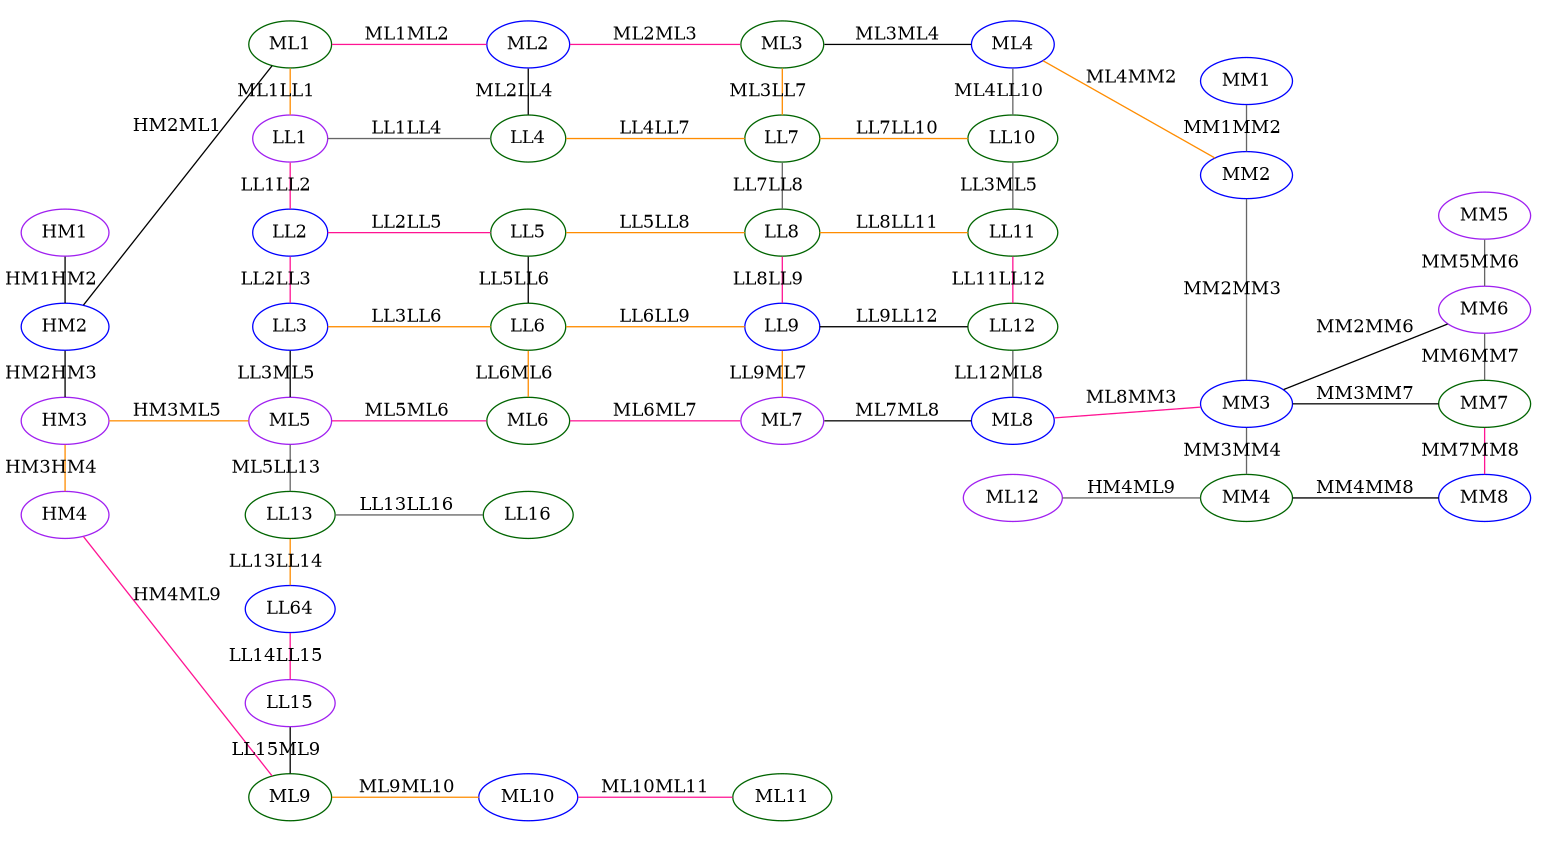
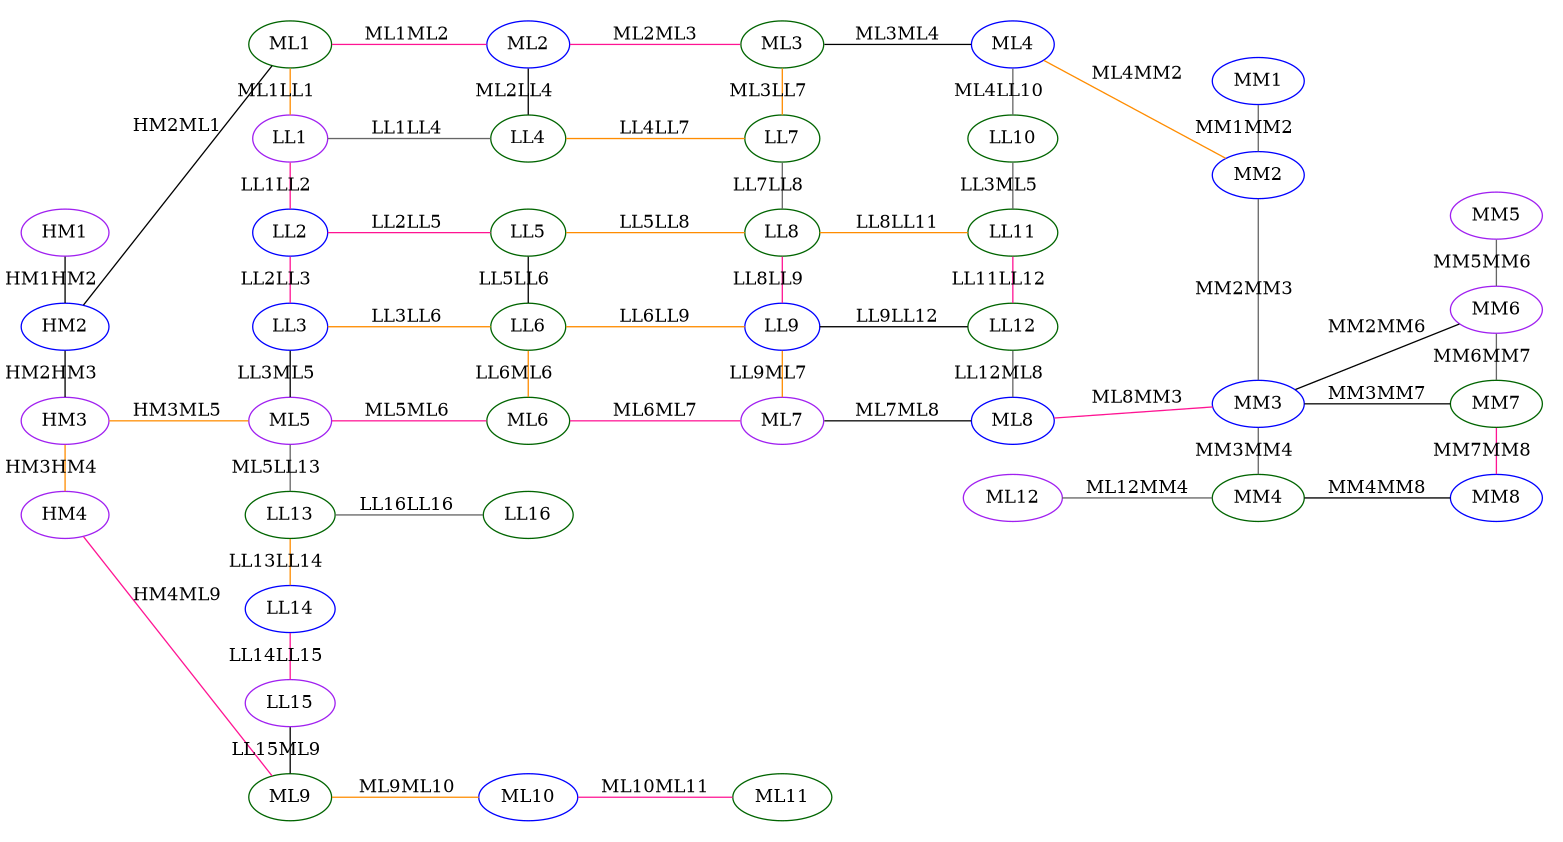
(894, 139) -> none
(1131, 488) -> (1137, 488)
(407, 505) -> (407, 505)
(290, 609) -> (290, 609)
